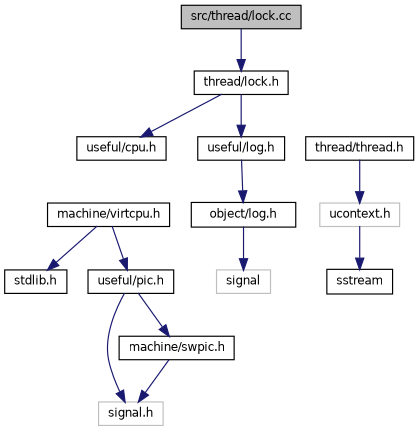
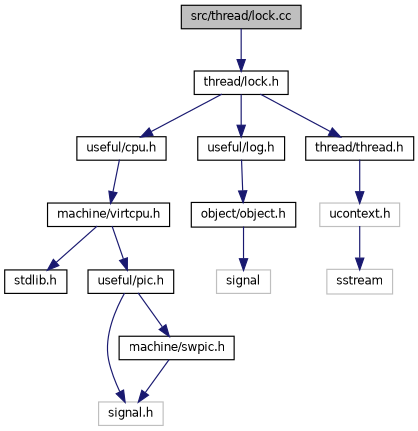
none -> (295, 113)
none -> (116, 176)
(244, 215) -> (244, 215)
(360, 282) -> (360, 282)
